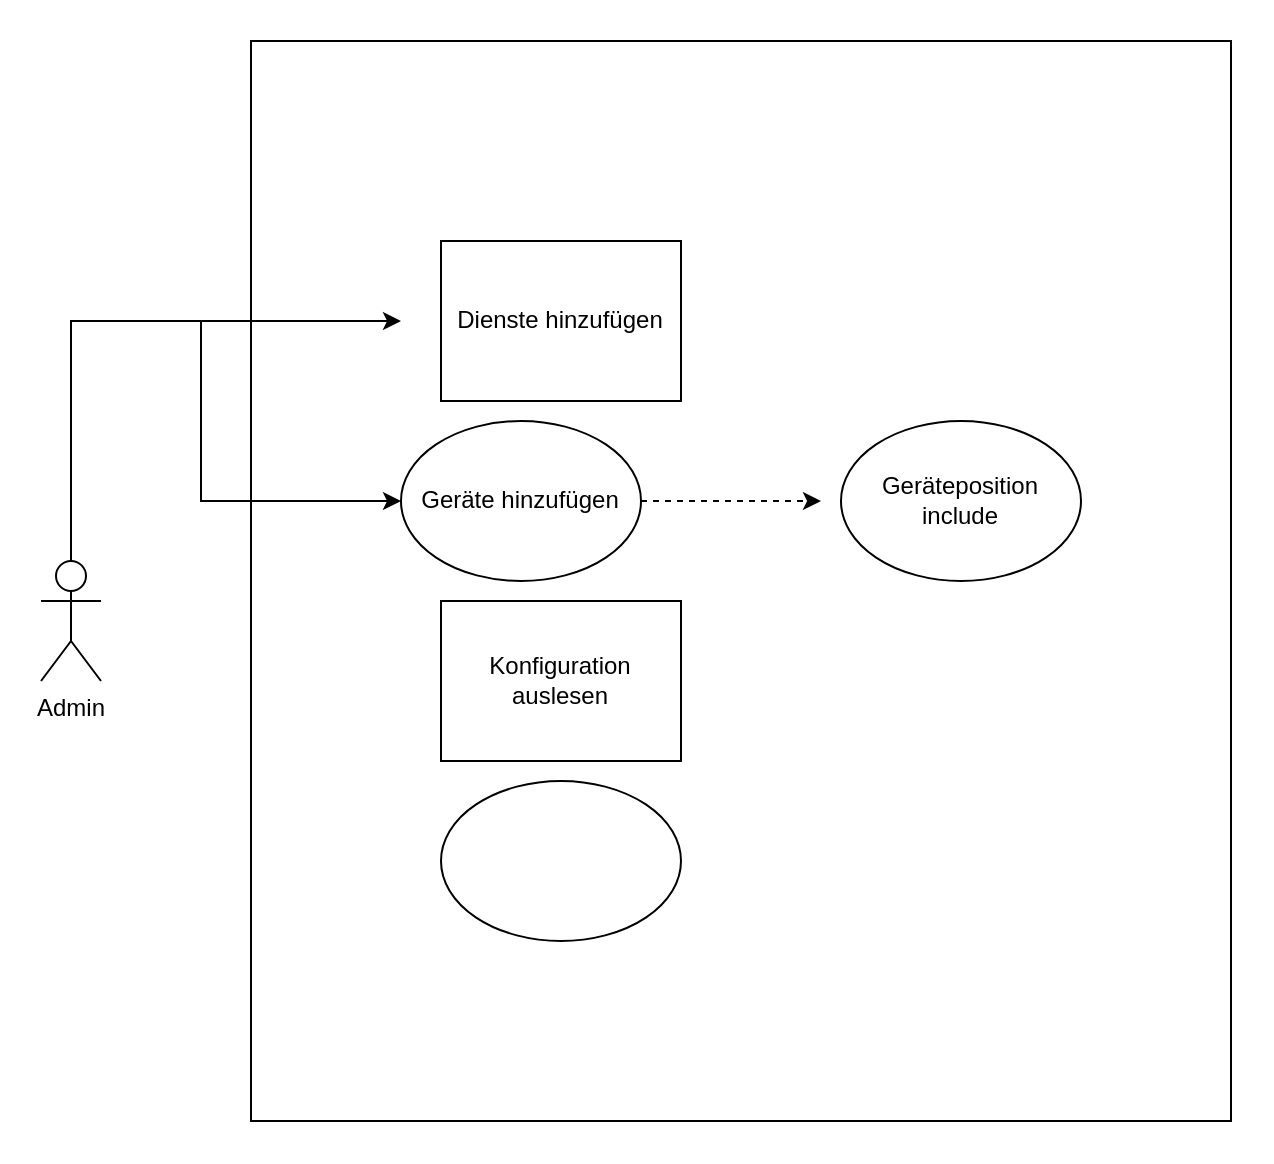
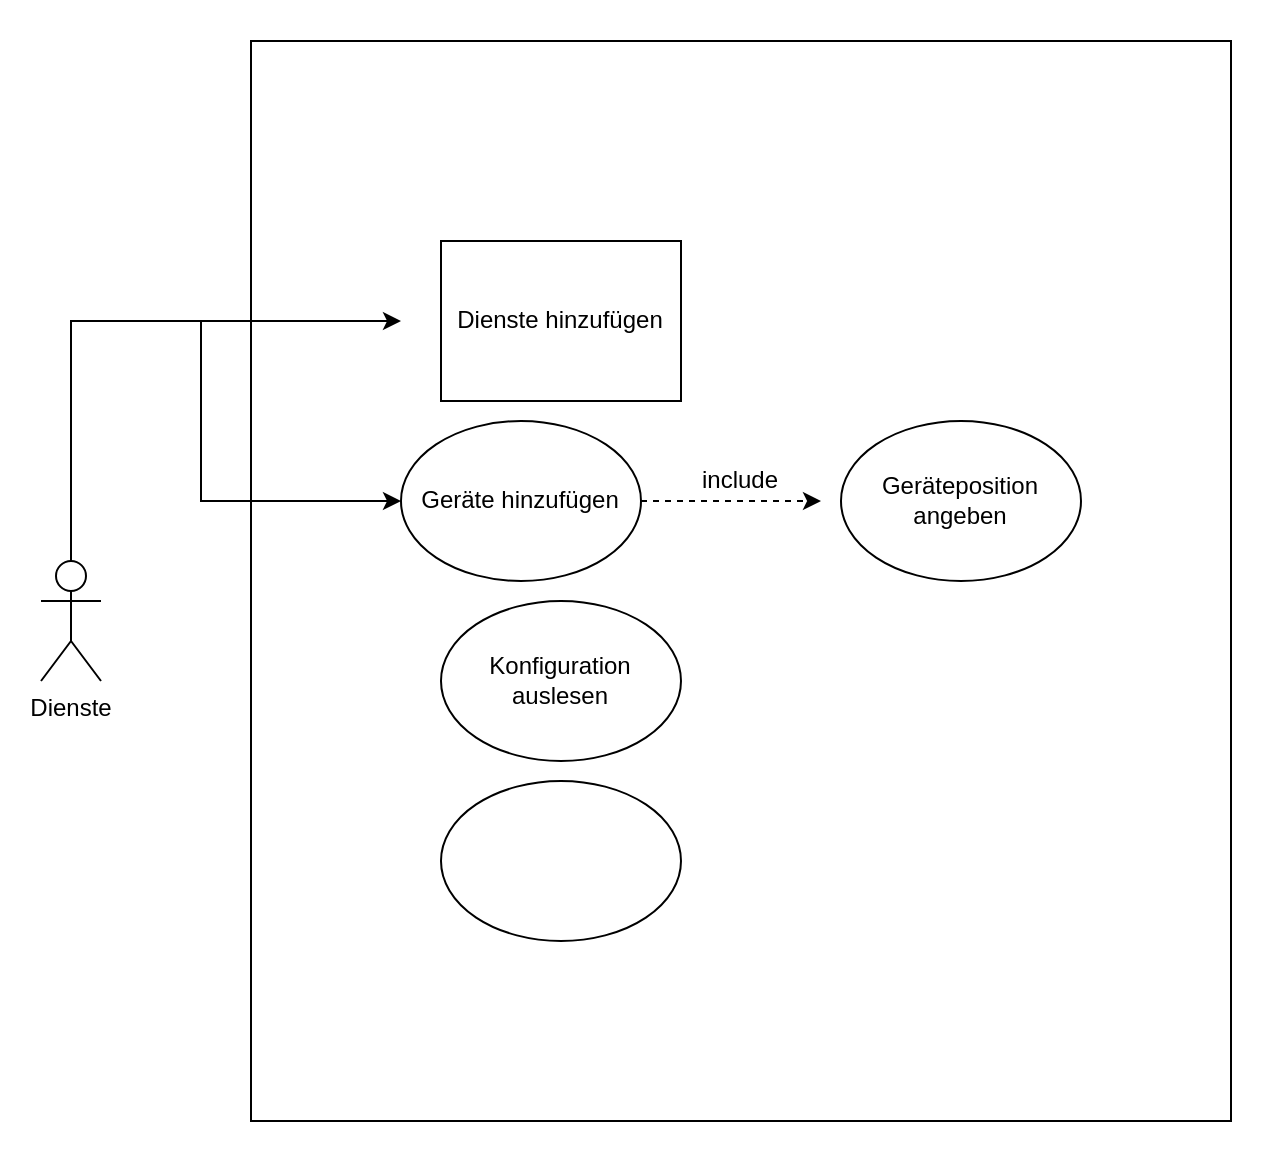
none -> (741, 481)
(961, 501) -> (961, 501)
(561, 681) -> (561, 681)
(72, 709) -> (72, 709)
